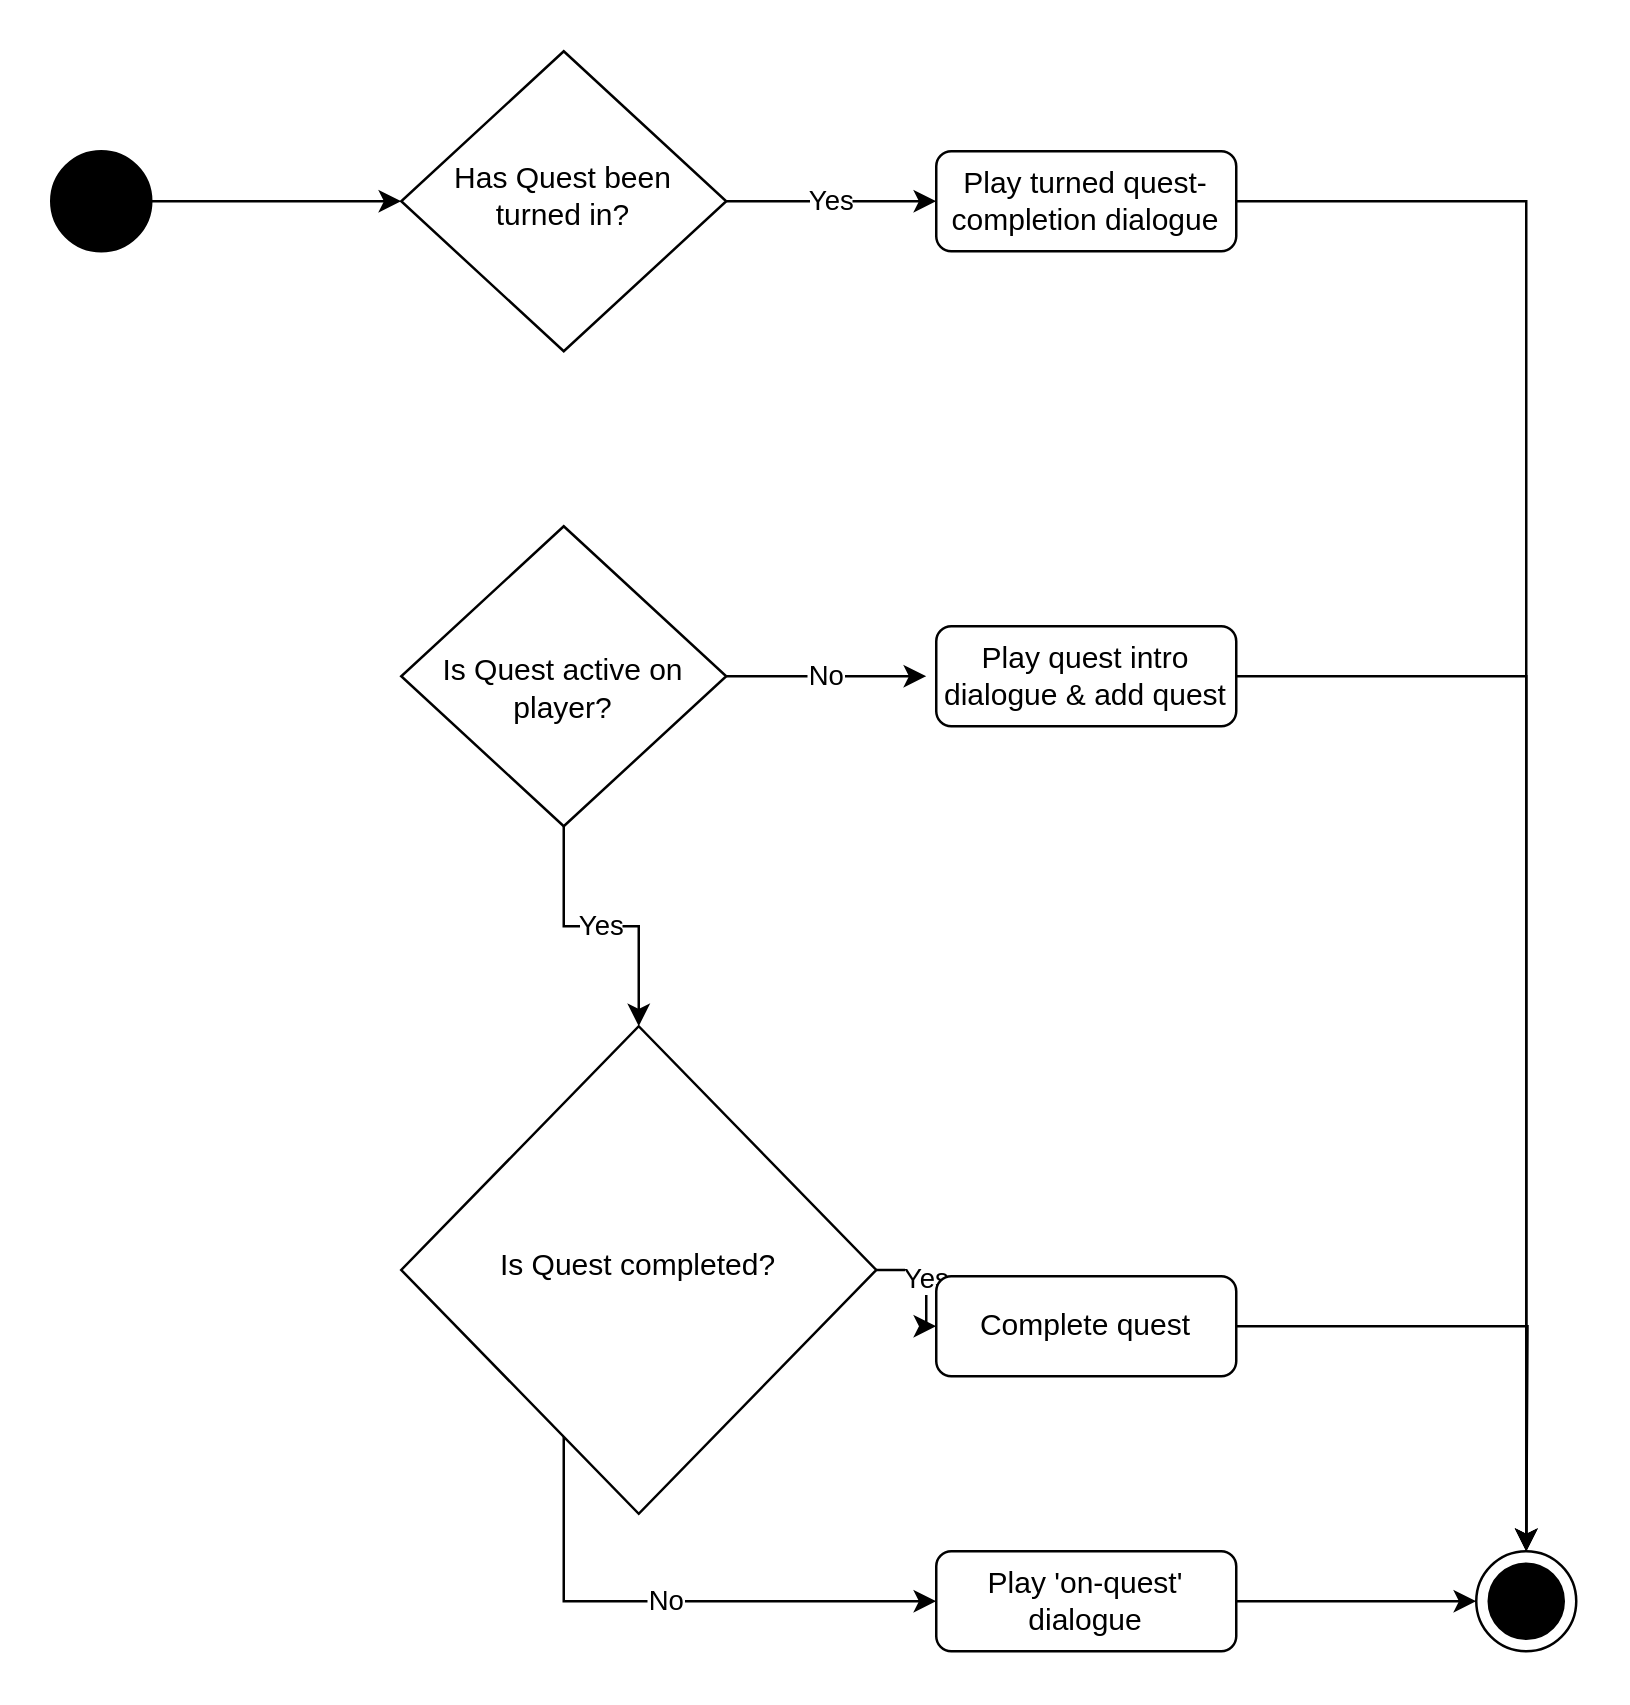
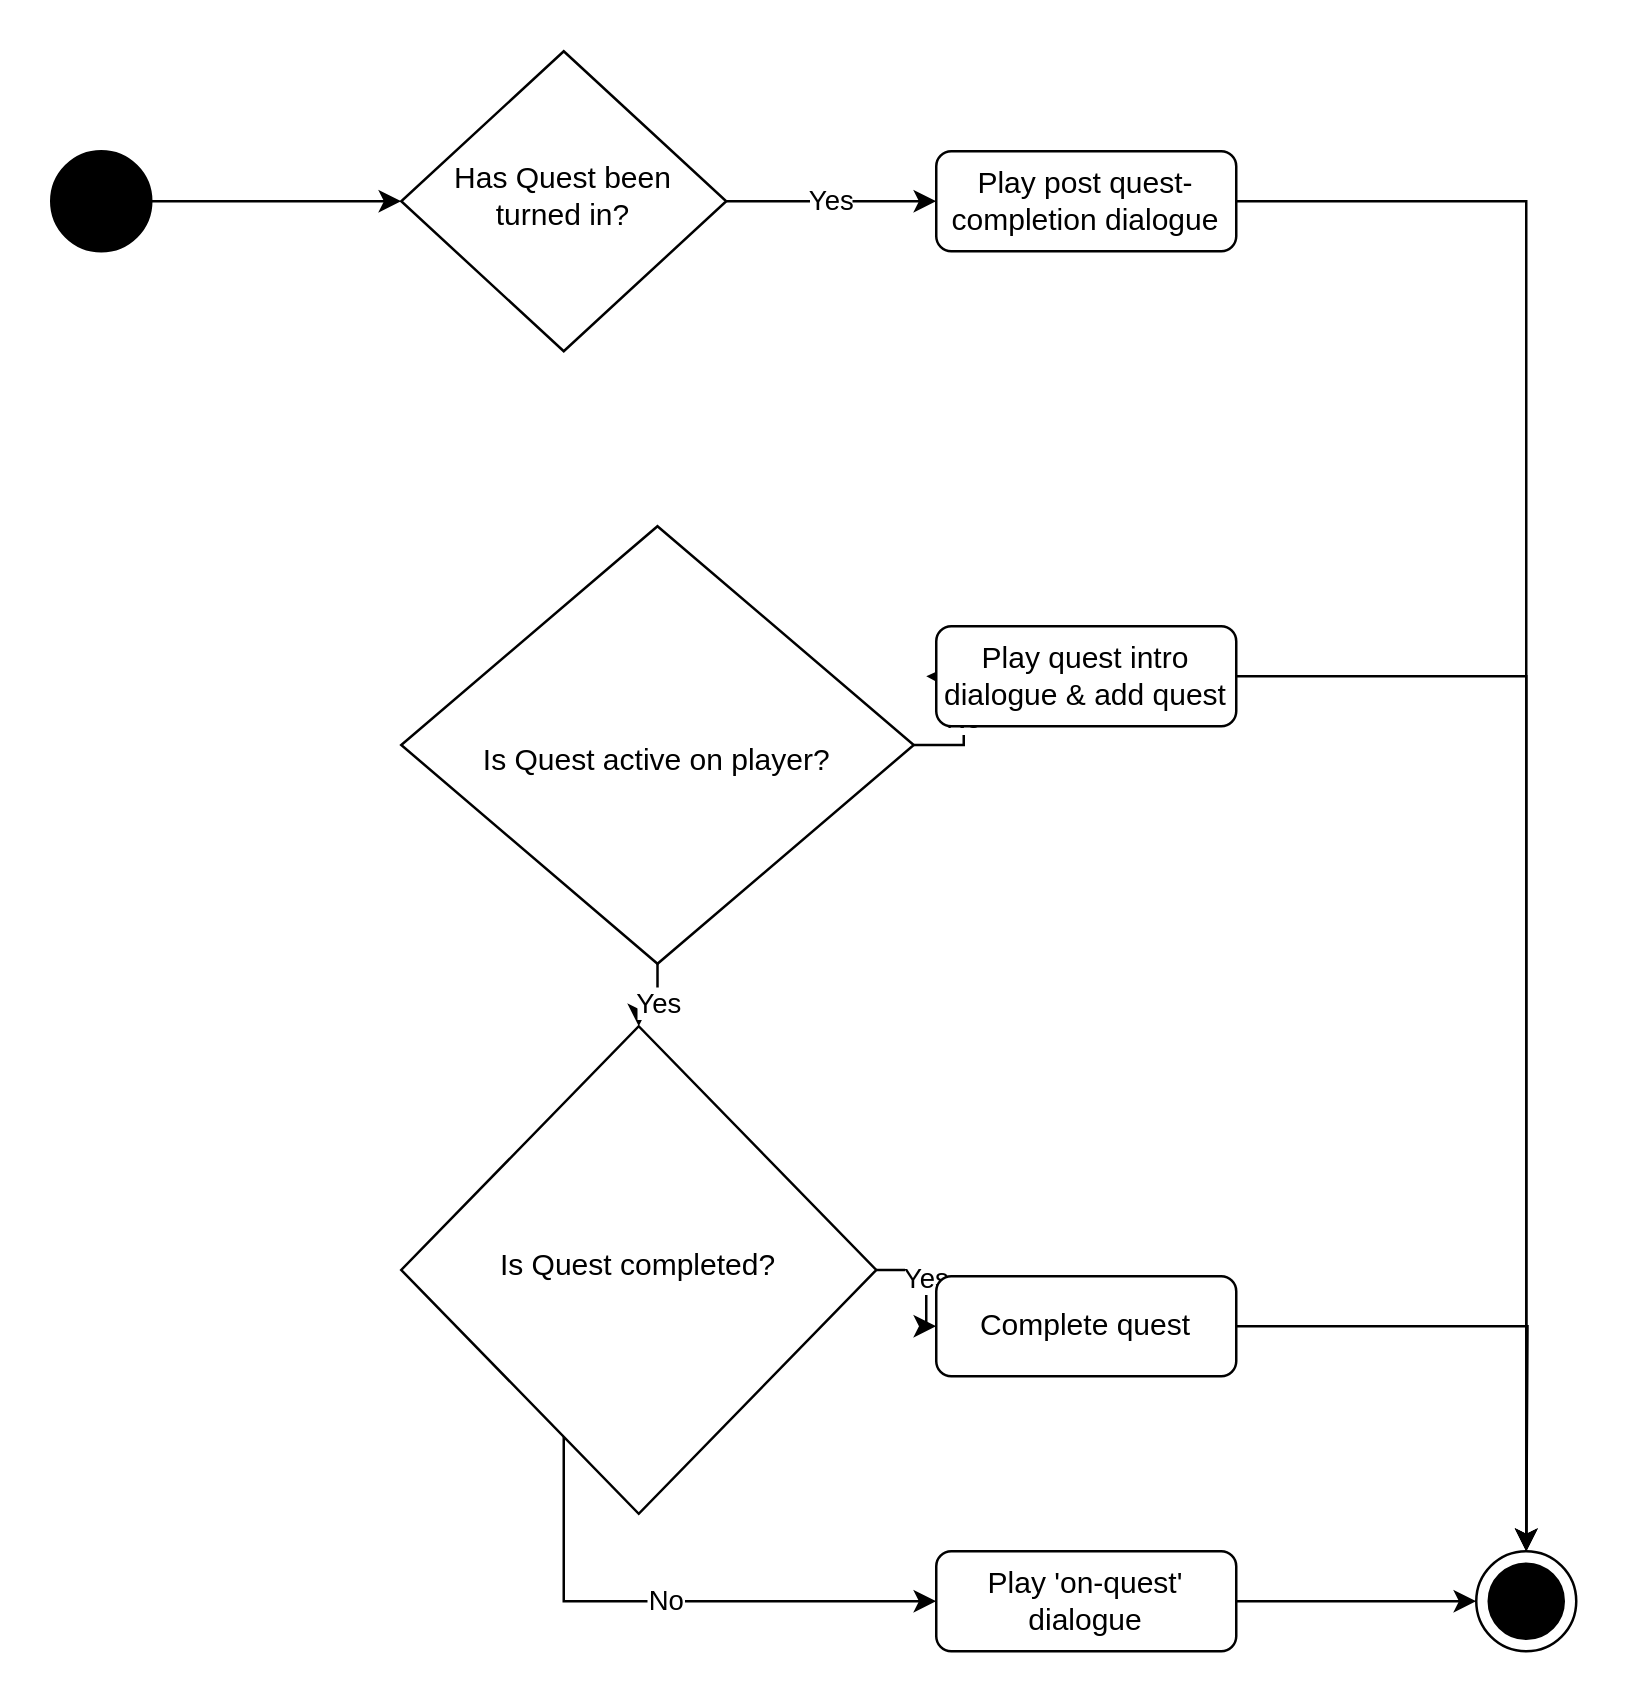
(1086, 201) -> (1086, 201)
(564, 676) -> (658, 745)
